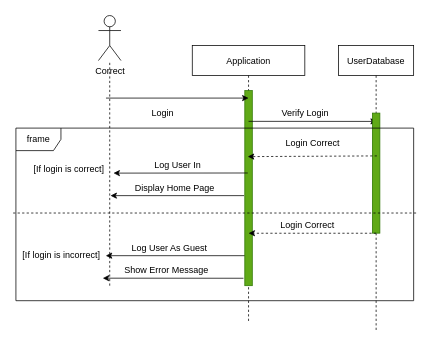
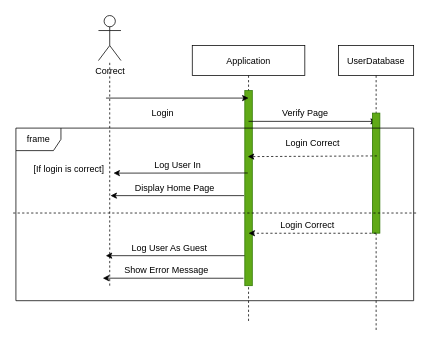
(305, 113) -> (305, 113)
(61, 255) -> none
